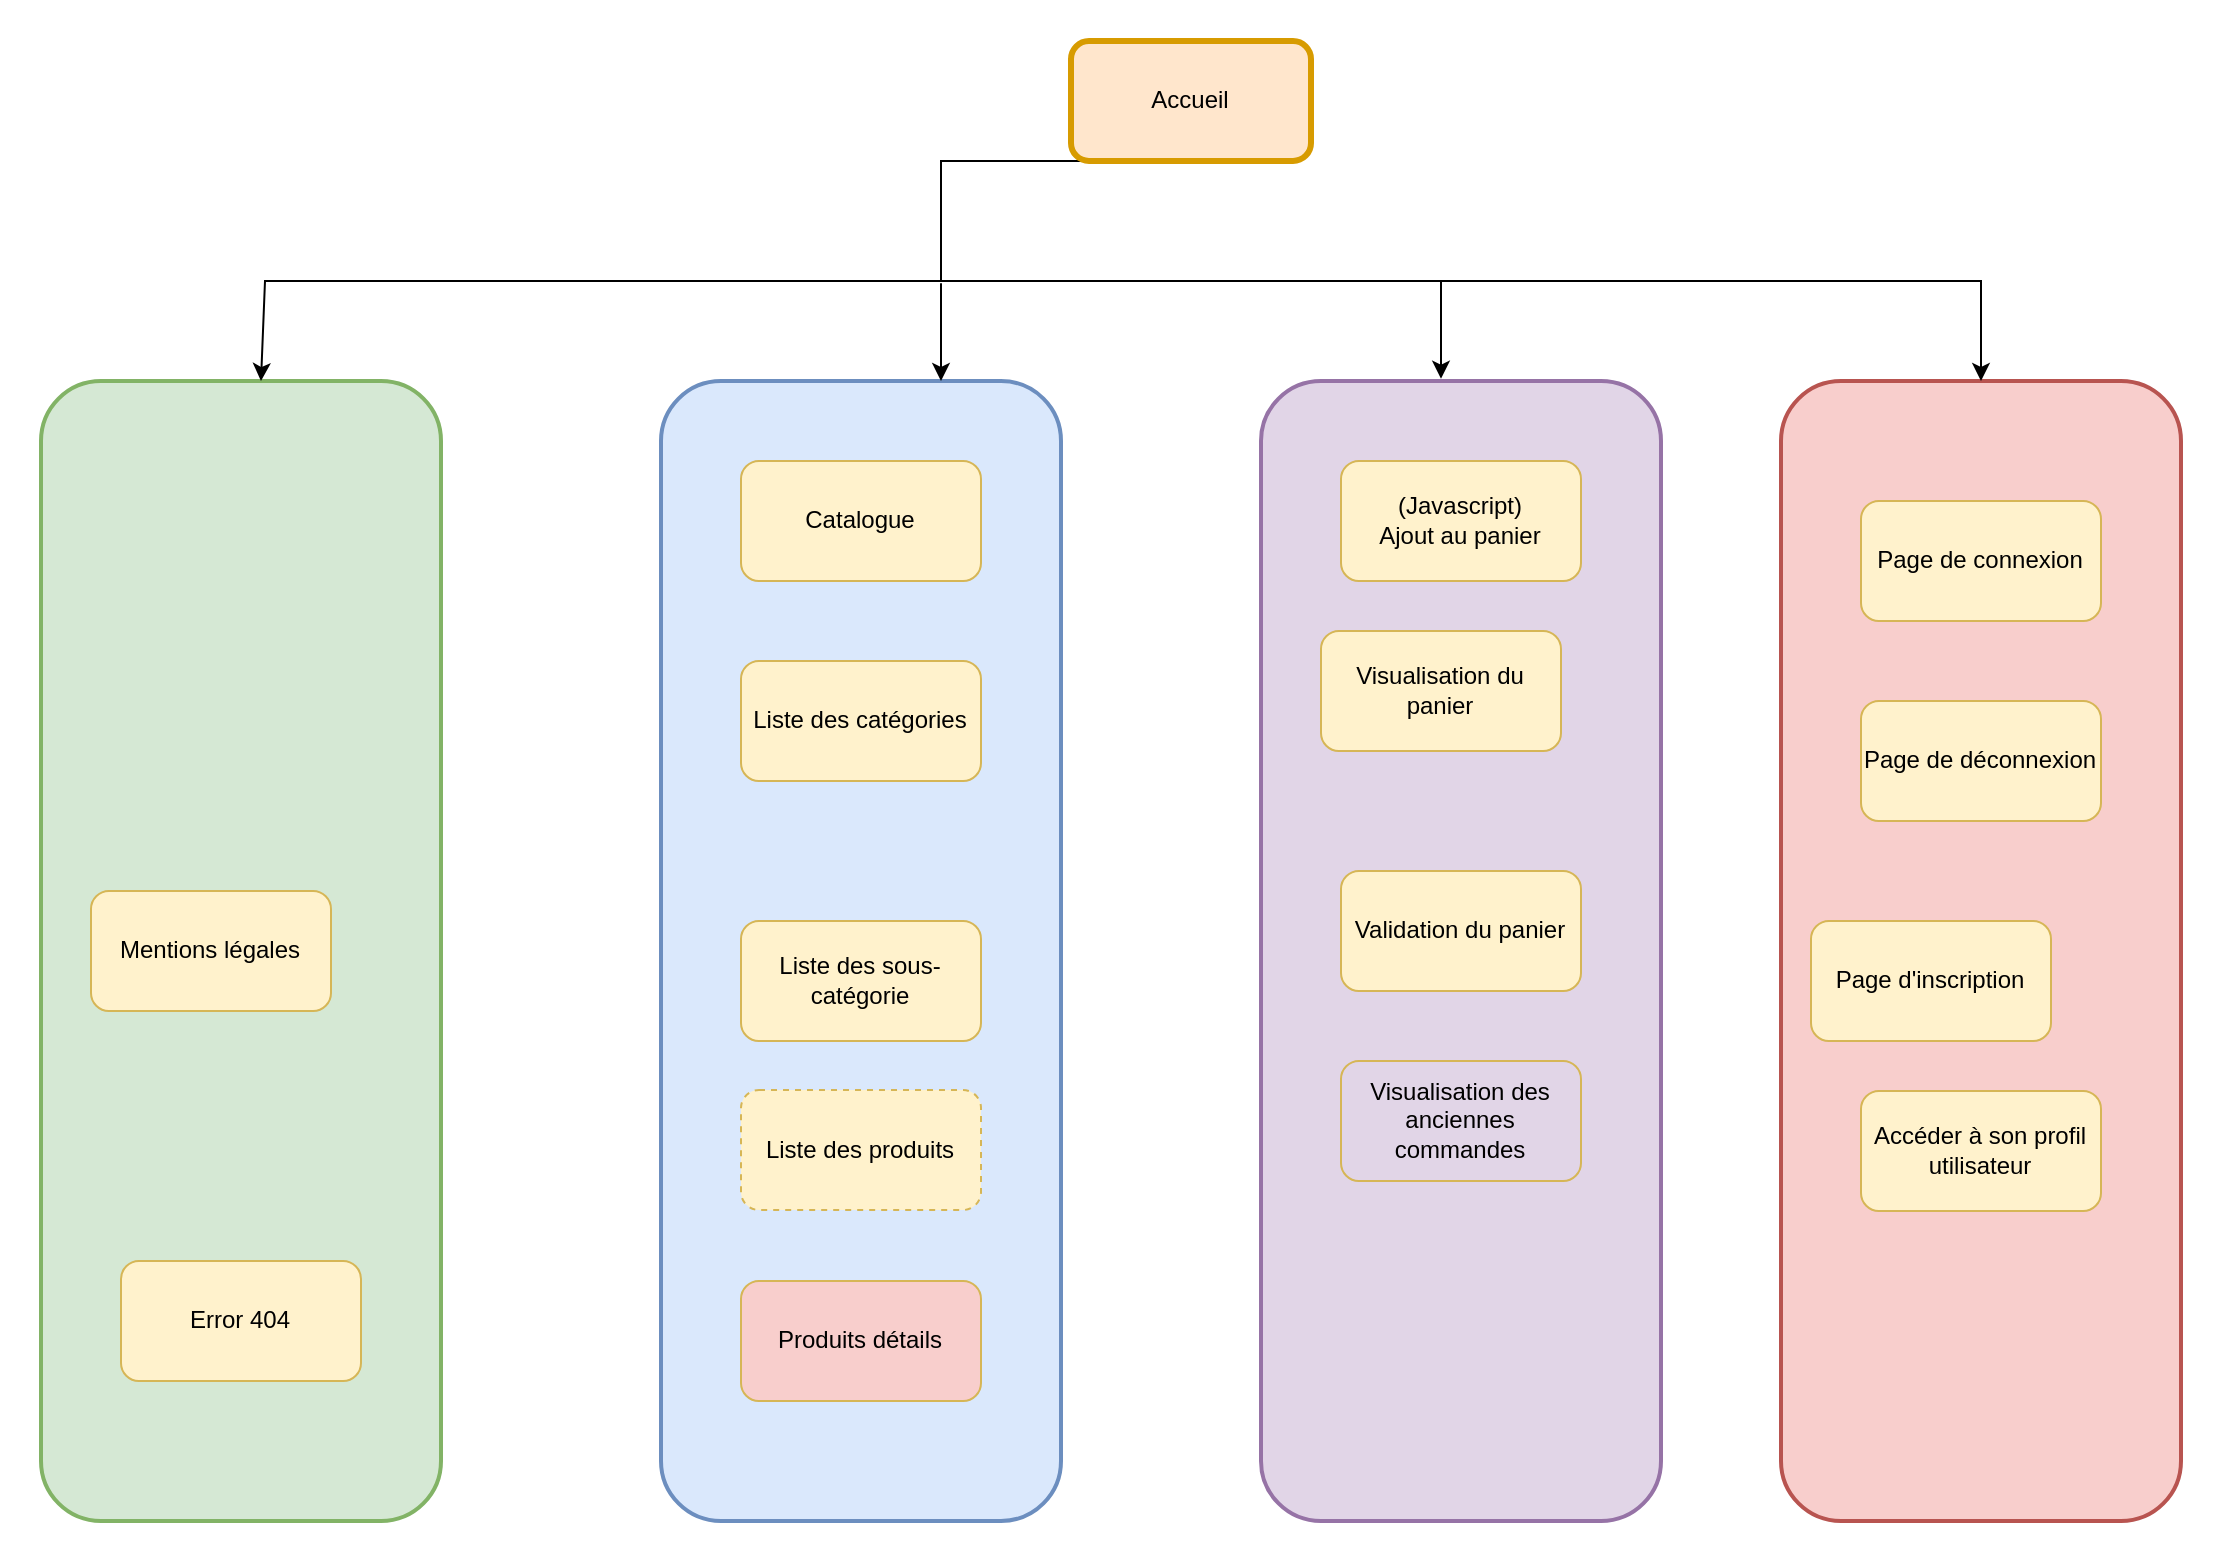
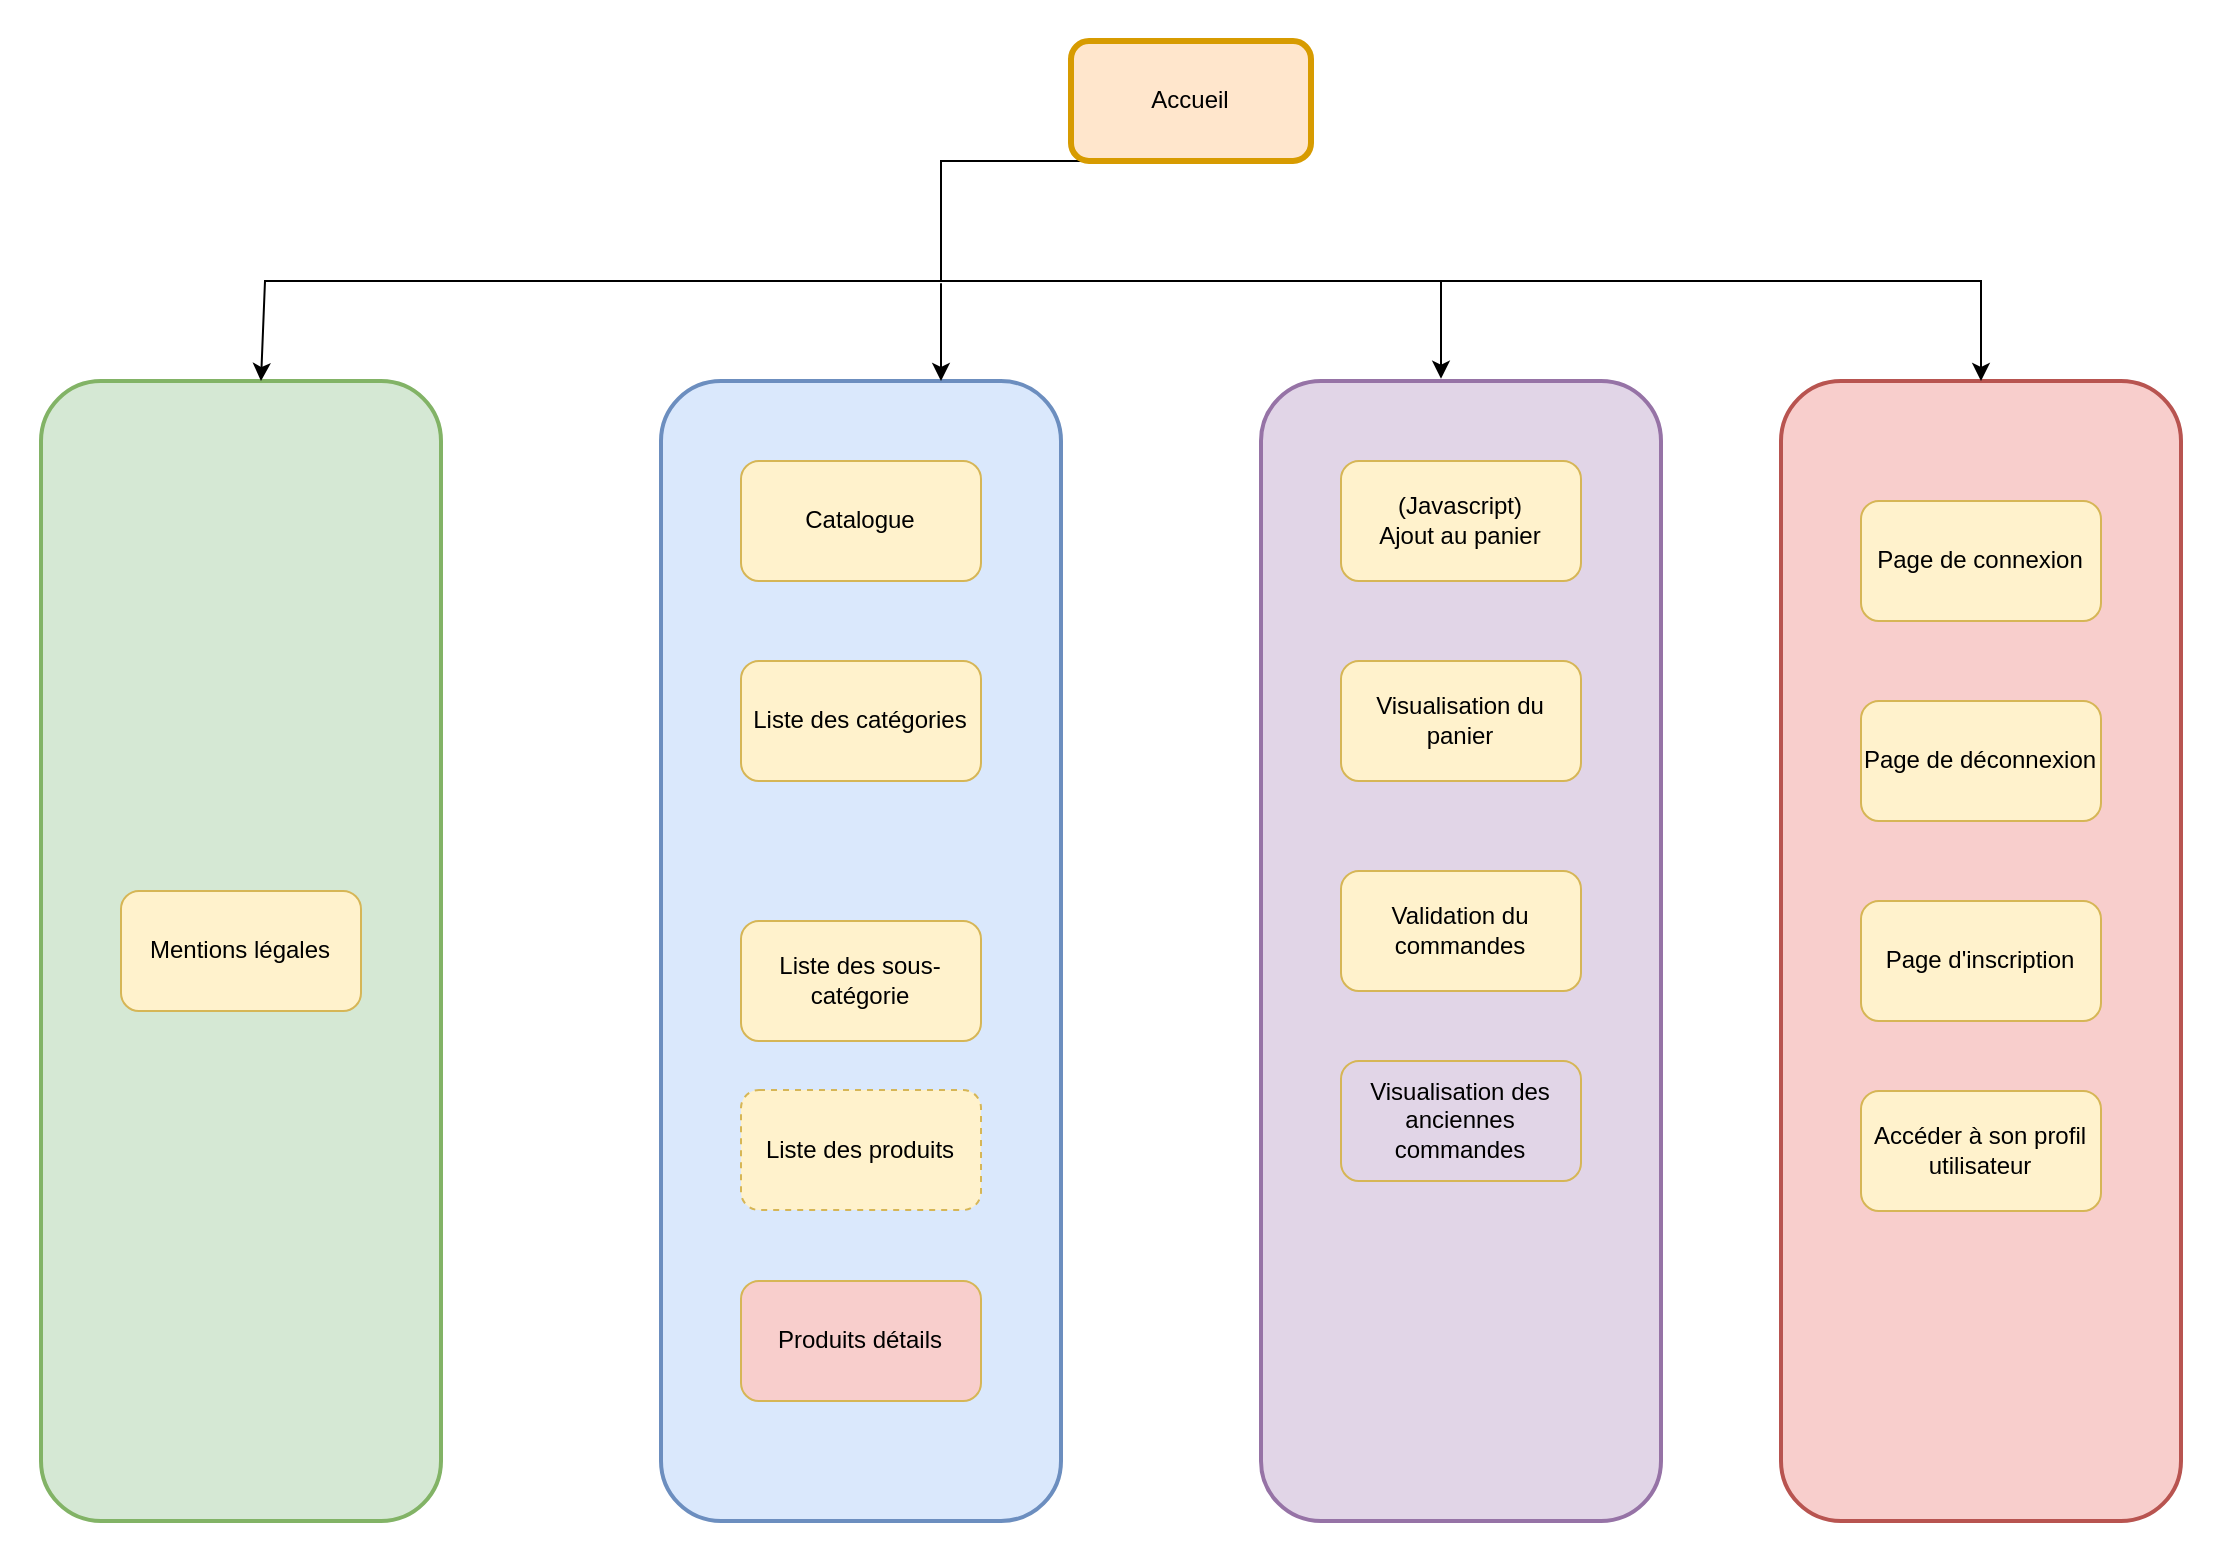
(1441, 691) -> (1461, 721)
(1461, 931) -> (1461, 931)
(211, 951) -> (241, 951)
(1931, 981) -> (1981, 961)
(241, 1321) -> none
